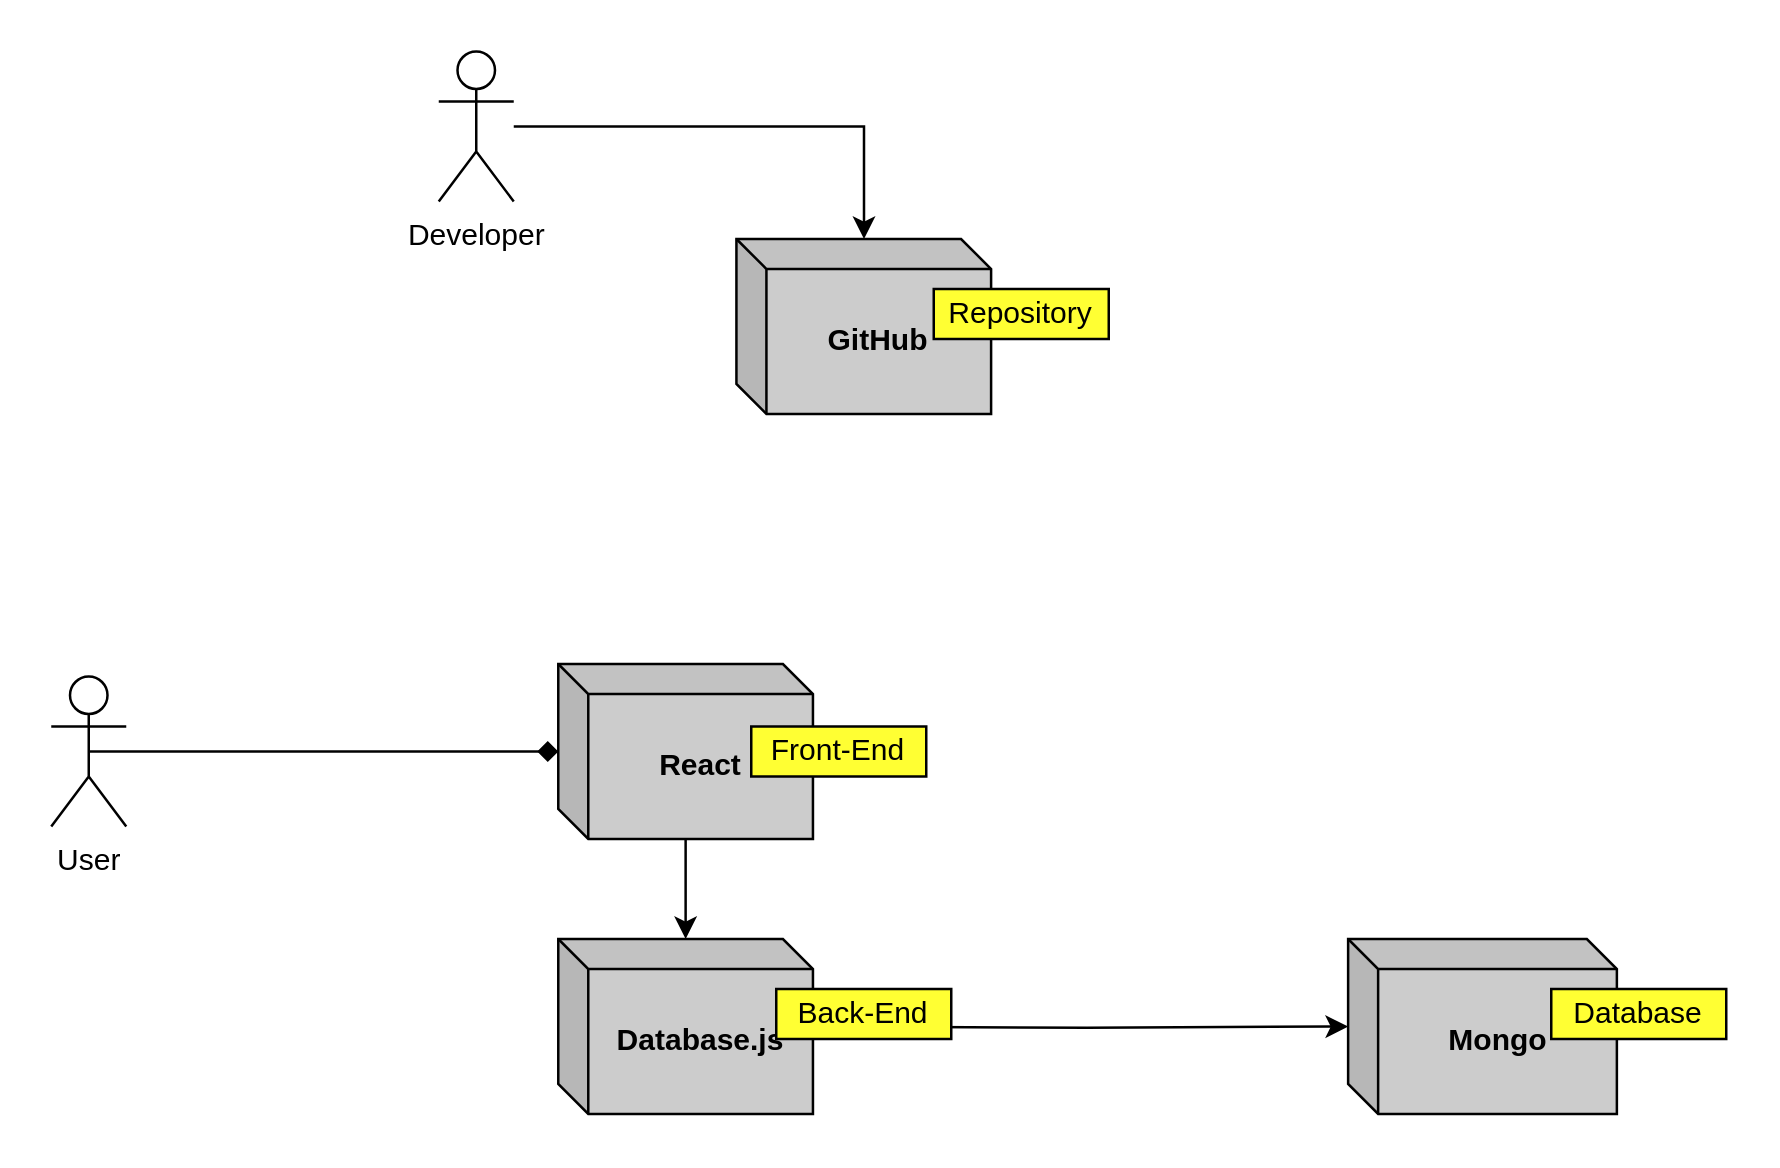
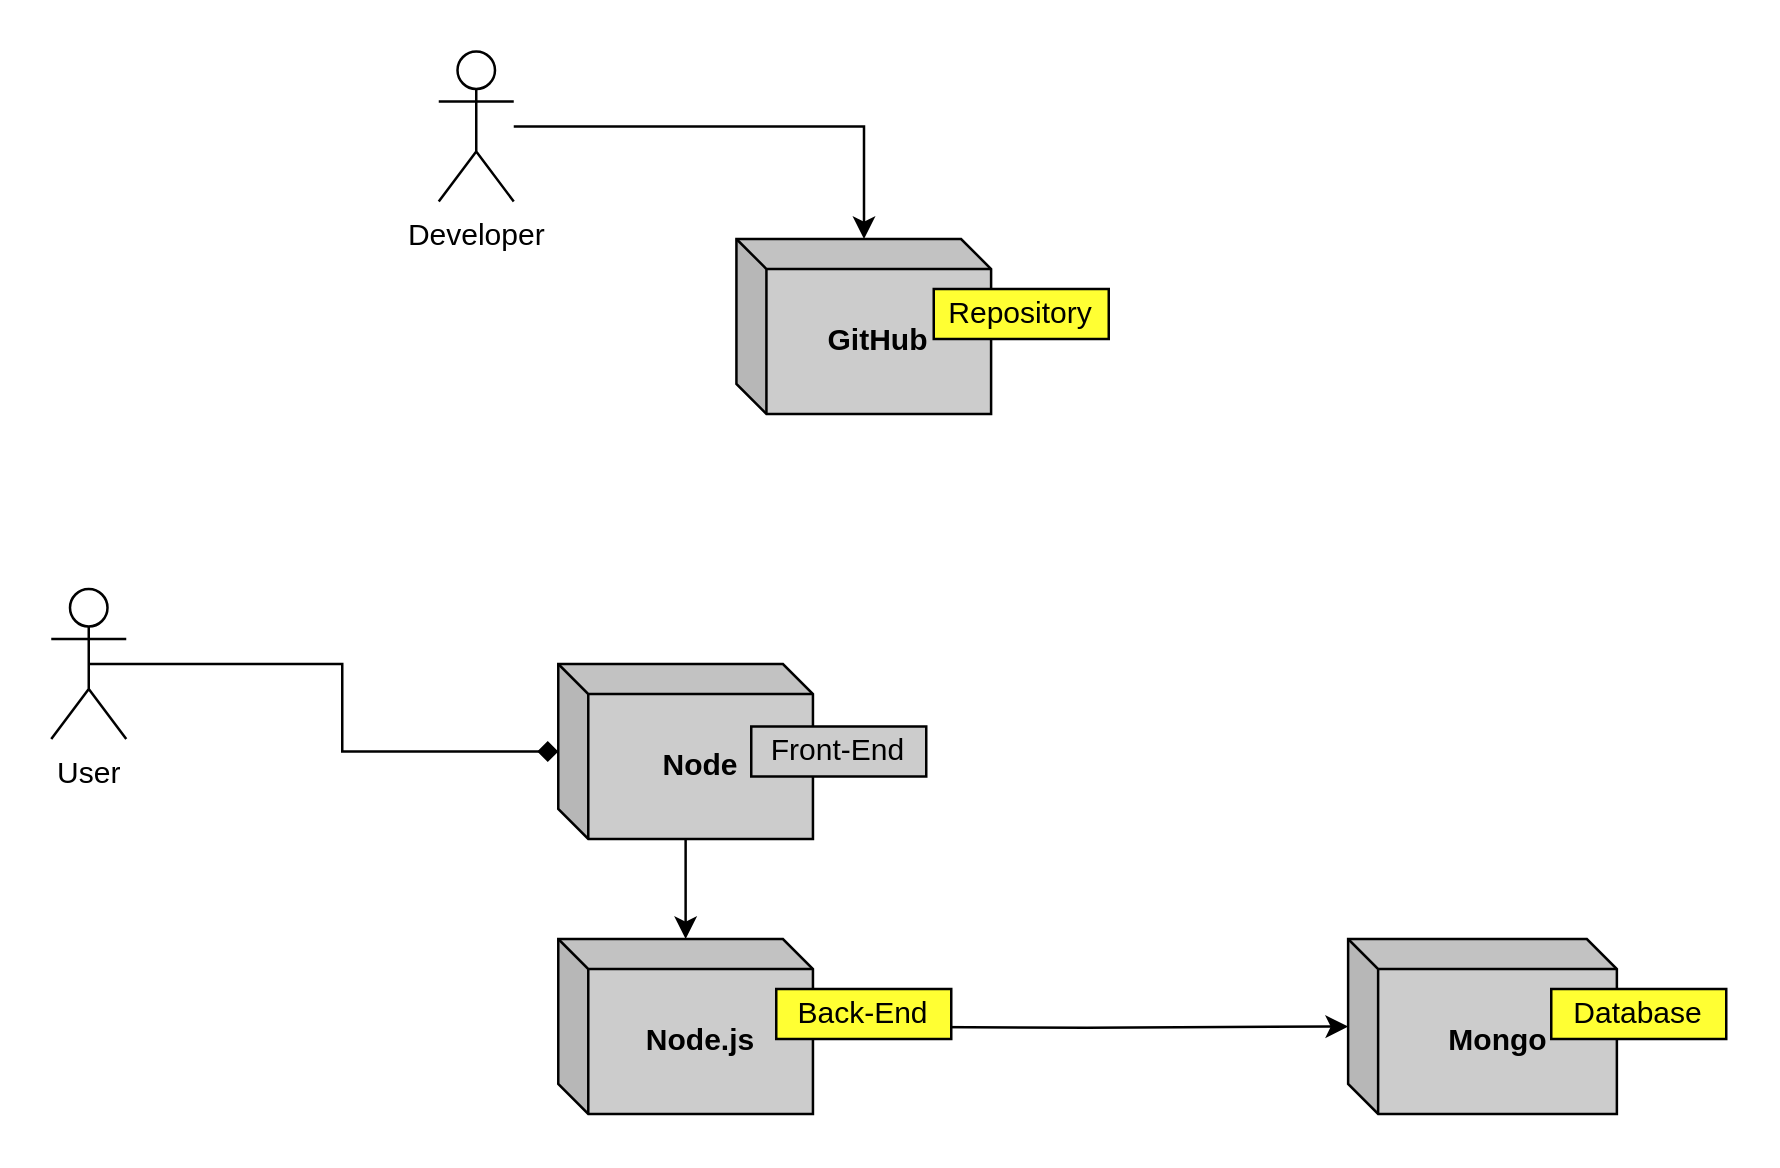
(89, 751) -> (89, 664)
(839, 751) -> (839, 751)
(701, 766) -> (701, 766)
(701, 1041) -> (701, 1041)
